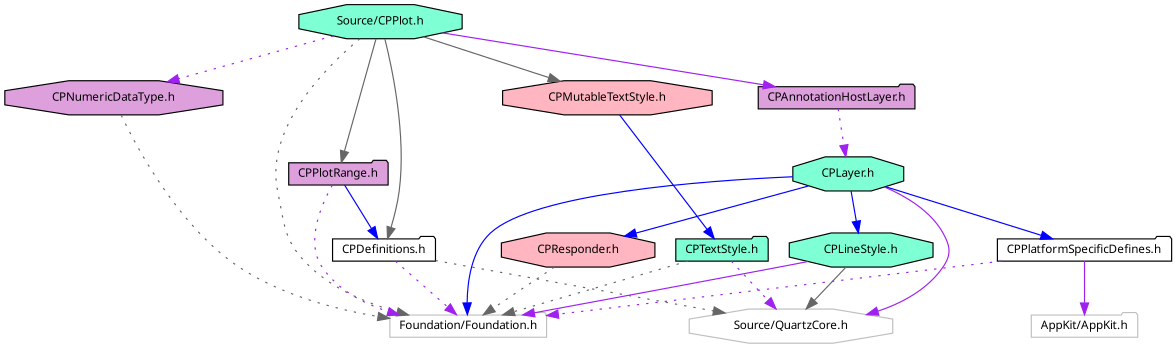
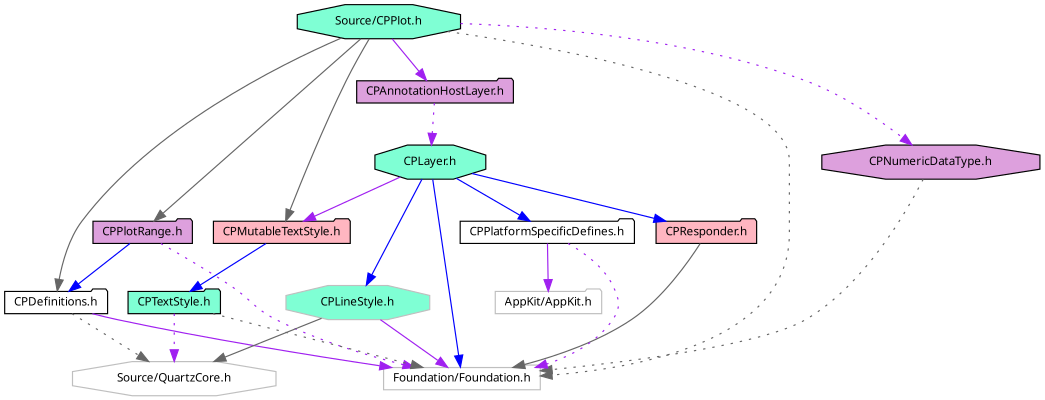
(607, 98) -> (282, 232)
(578, 250) -> (706, 232)
(861, 250) -> (358, 303)
(949, 252) -> (357, 197)
(421, 284) -> (236, 342)
(524, 288) -> (626, 323)
